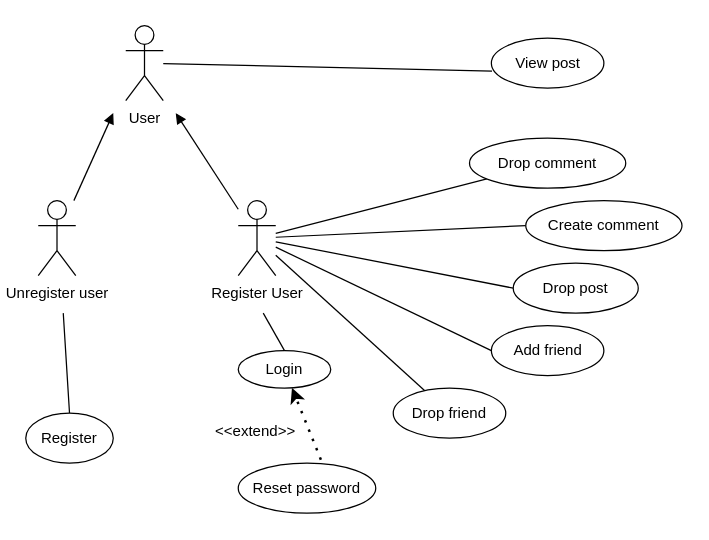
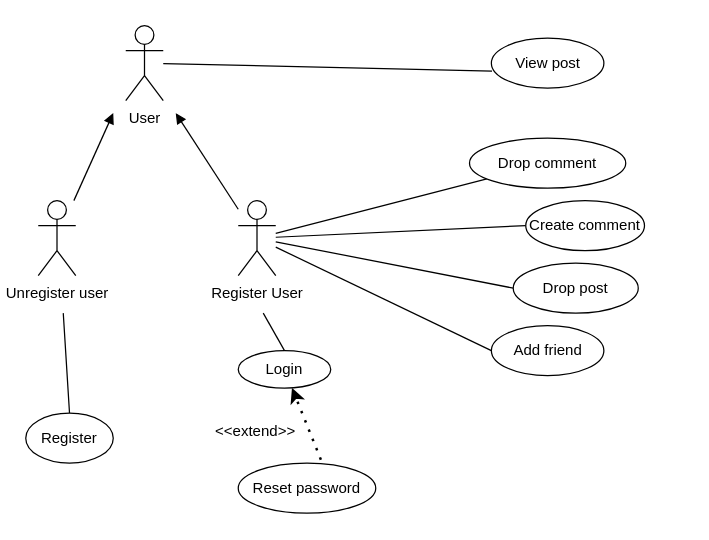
(604, 226) -> (585, 226)
(350, 323) -> none
(449, 413) -> none
